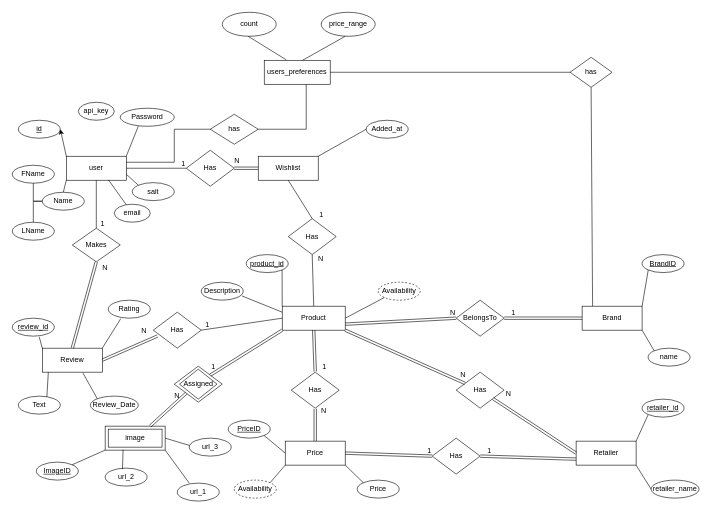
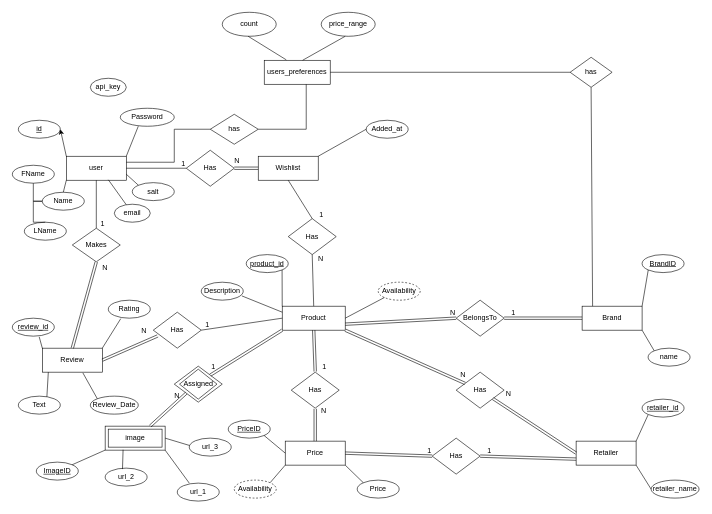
(96, 111) -> (108, 87)
(33, 231) -> (45, 231)
